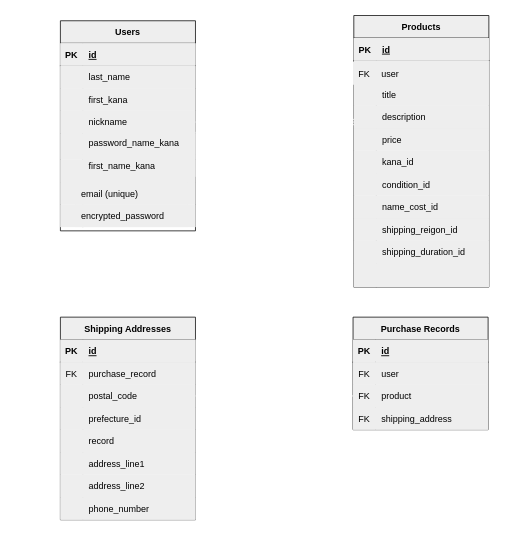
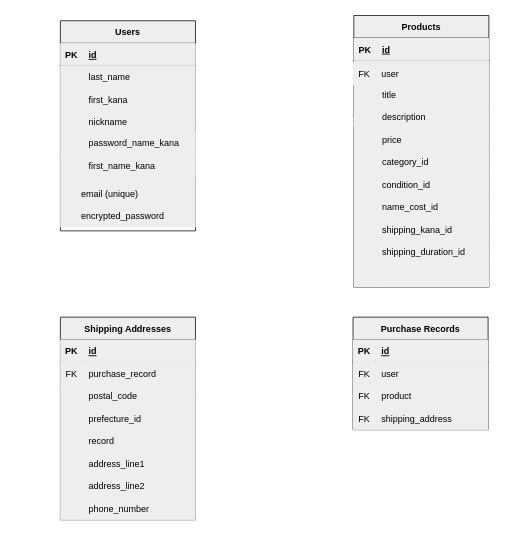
(398, 162) -> (408, 162)
(422, 230) -> (419, 230)
